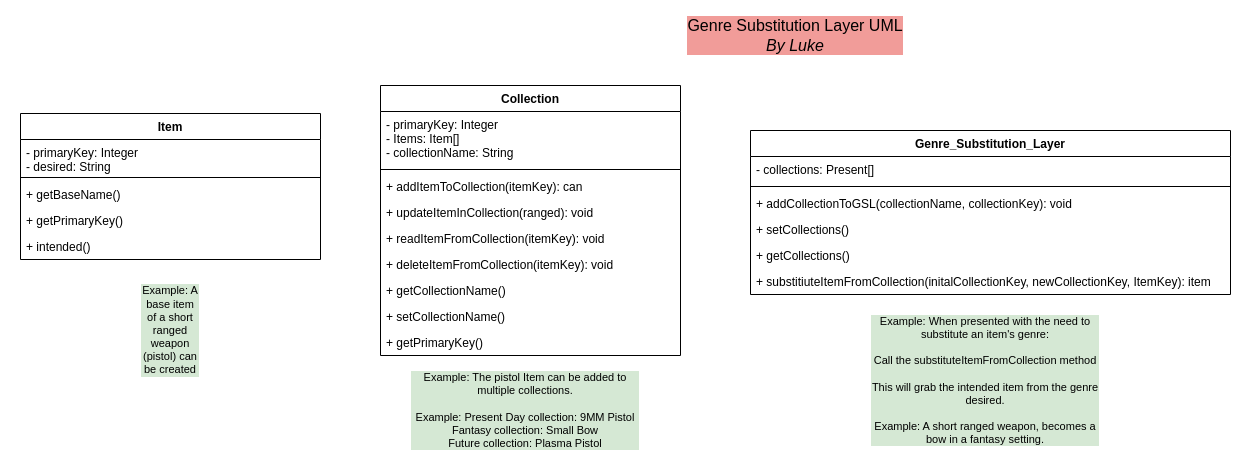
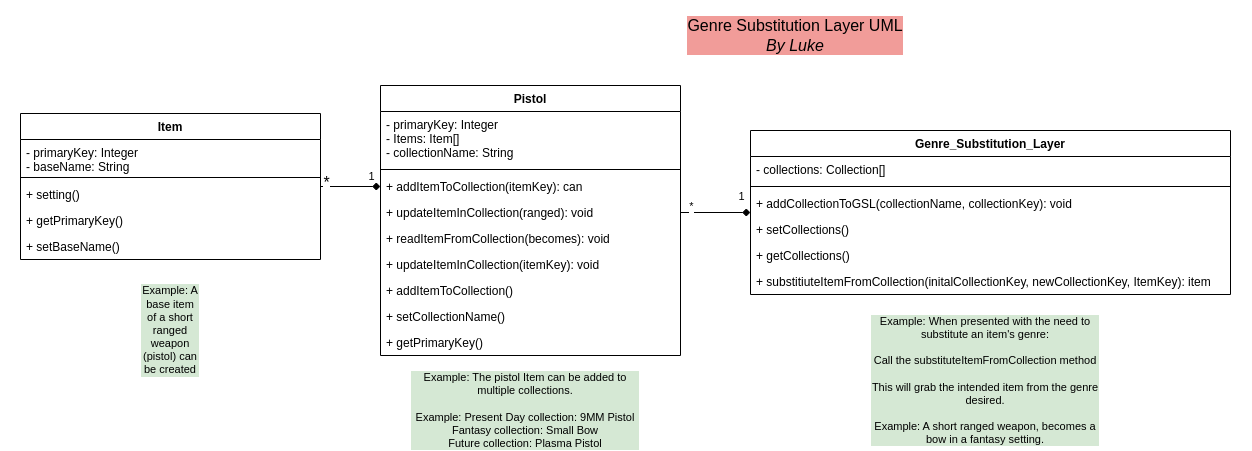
(530, 99) -> (530, 99)
(90, 153) -> (90, 153)
(827, 170) -> (833, 170)
none -> (347, 187)
(75, 195) -> (60, 195)
none -> (712, 213)
(505, 239) -> (506, 239)
(63, 247) -> (75, 247)
(510, 265) -> (505, 265)
(450, 291) -> (457, 291)
